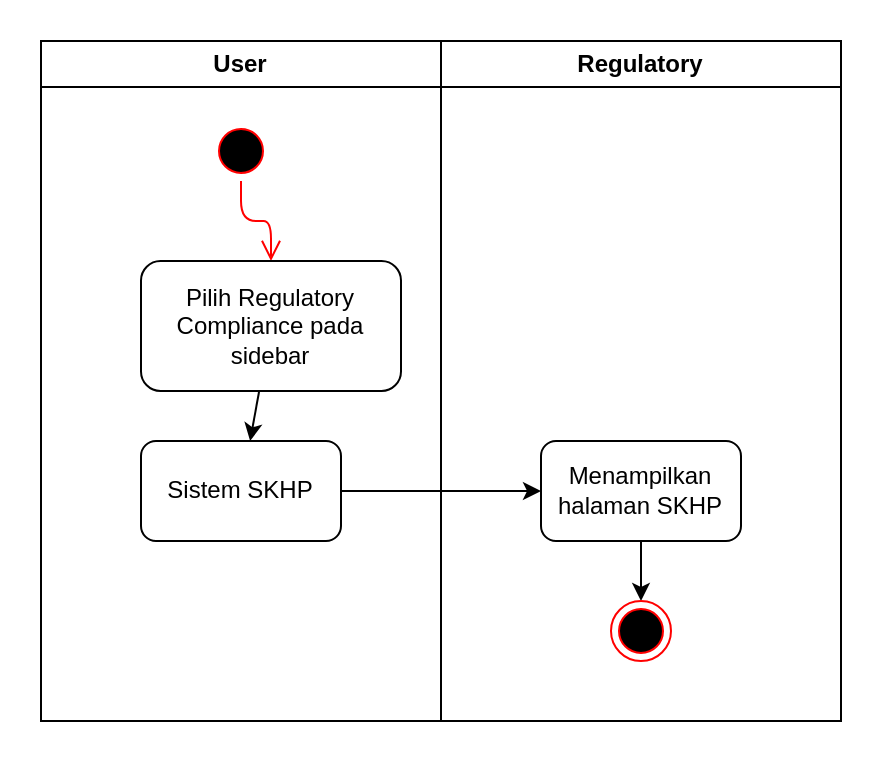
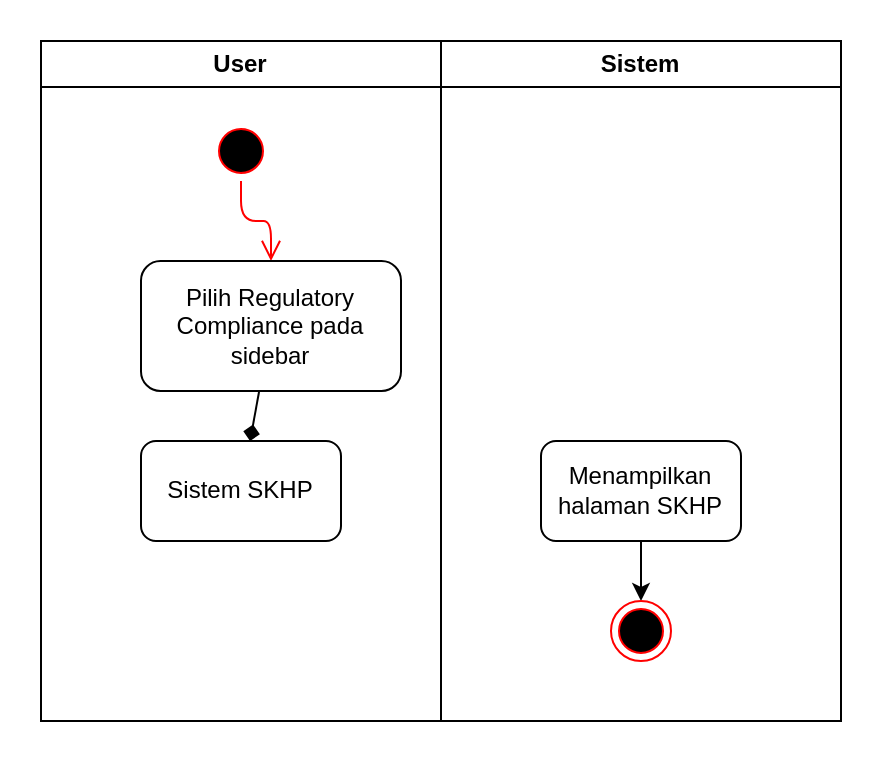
(641, 65) -> (641, 65)
(253, 426) -> (253, 425)
(389, 491) -> none
